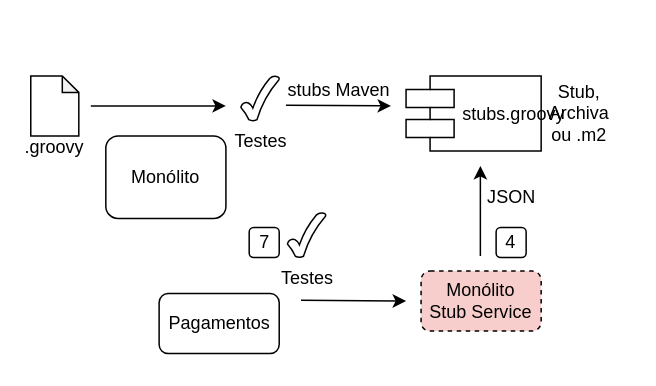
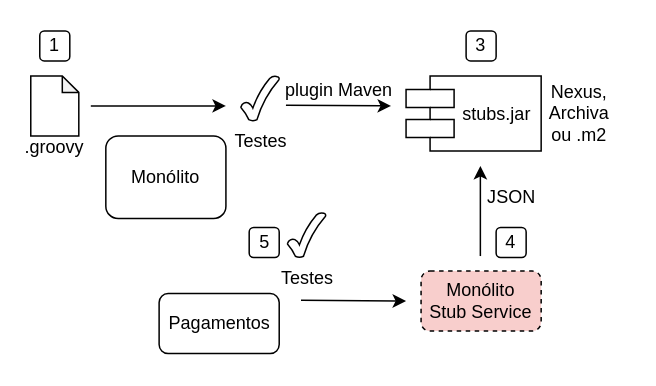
none -> (55, 46)
none -> (481, 46)
(339, 91) -> (339, 91)
(579, 113) -> (579, 113)
(520, 114) -> (505, 114)
(265, 242) -> (265, 242)
